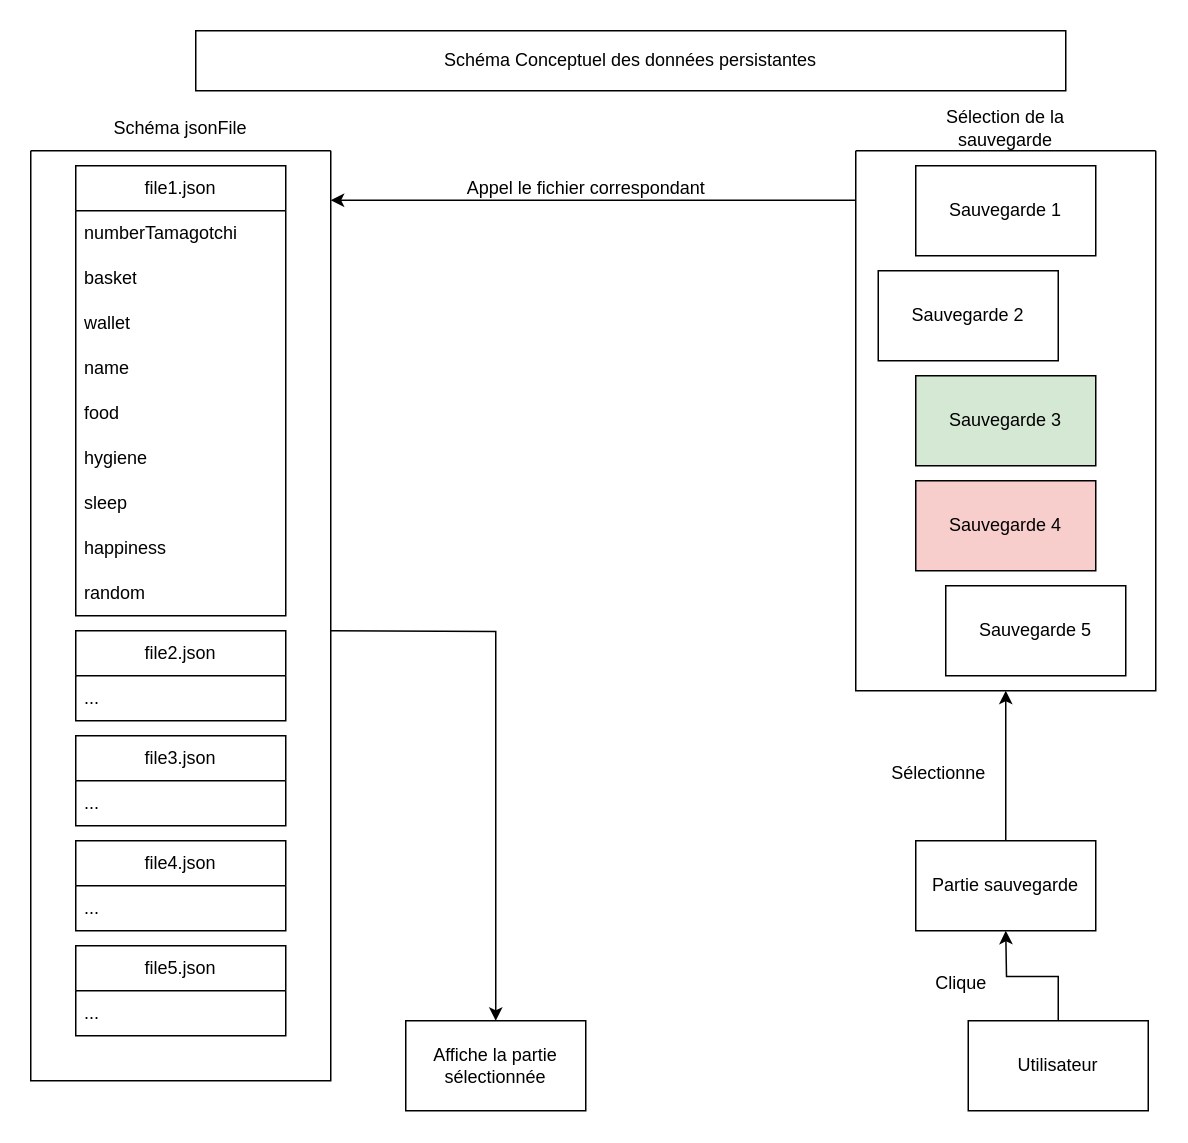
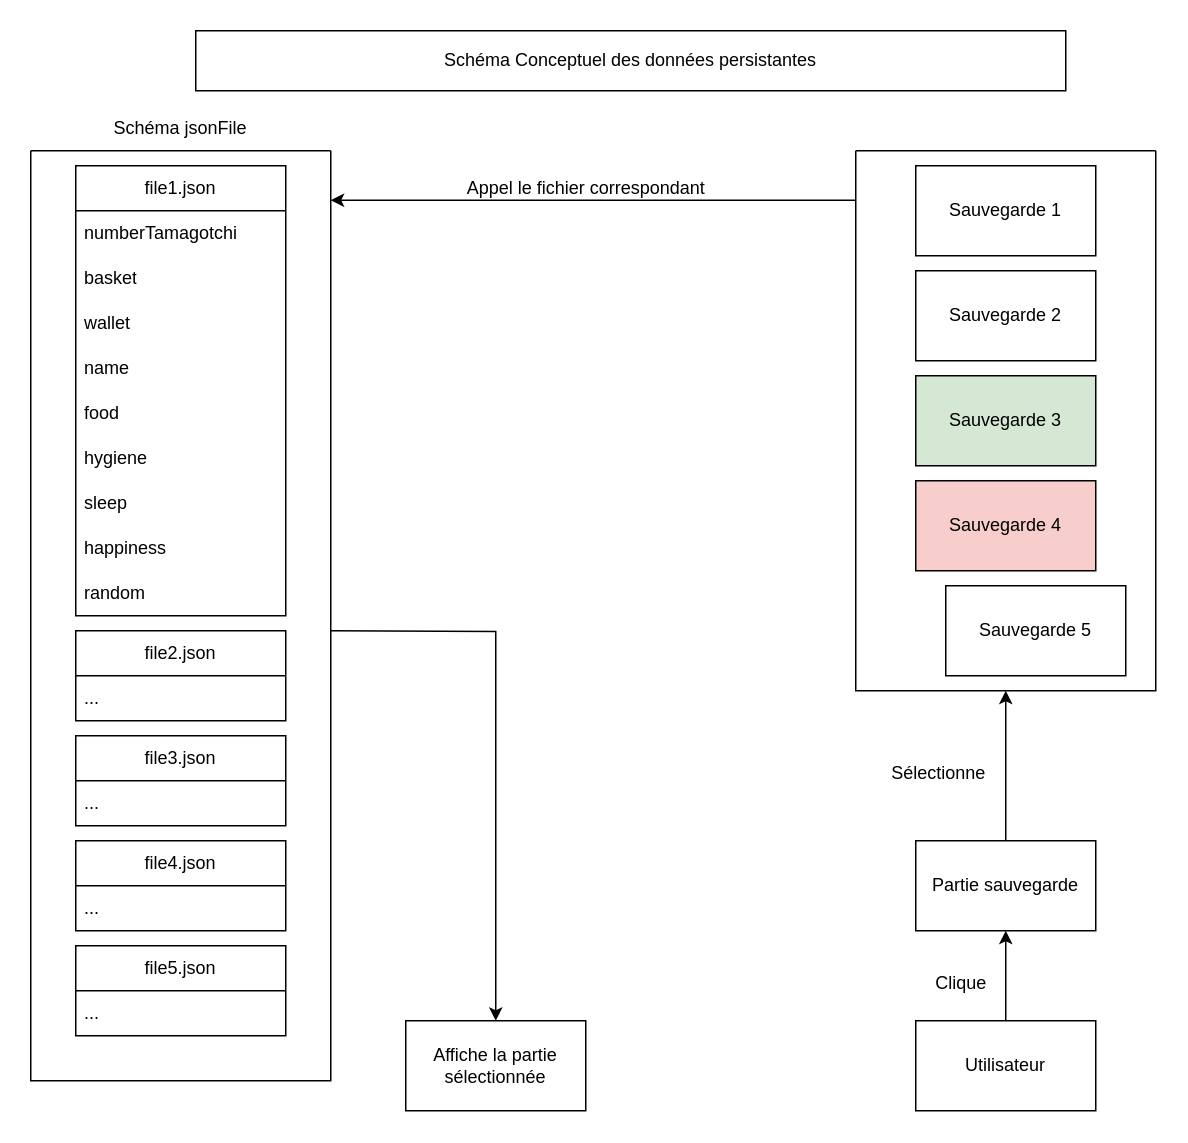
(1006, 128) -> none
(968, 316) -> (1006, 316)
(1058, 1066) -> (1006, 1066)
